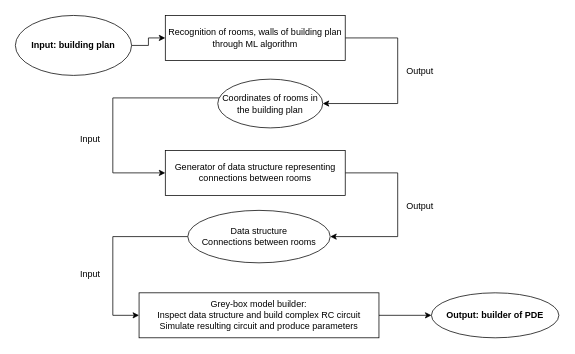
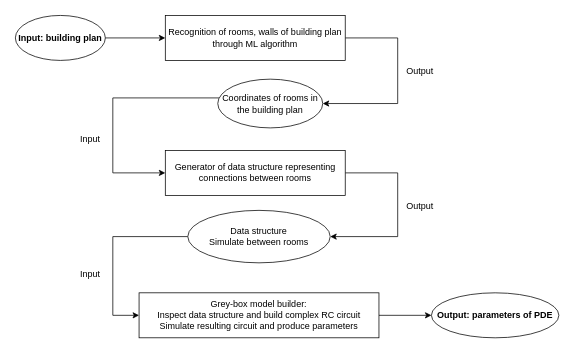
(74, 45) -> (60, 38)
(259, 237) -> (259, 237)
(495, 315) -> (495, 315)
